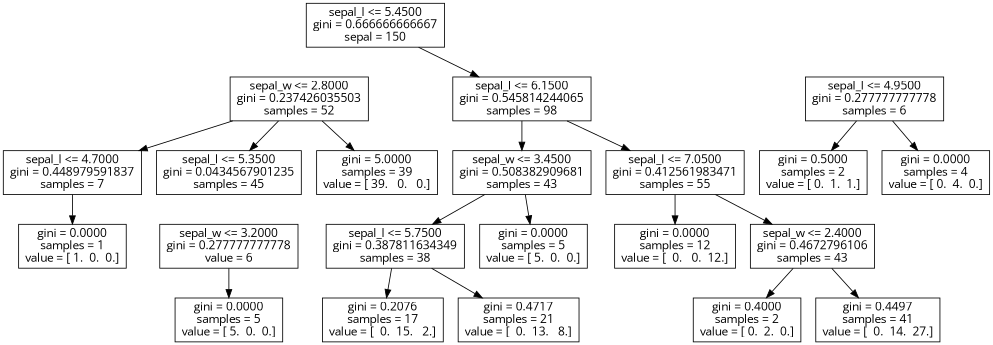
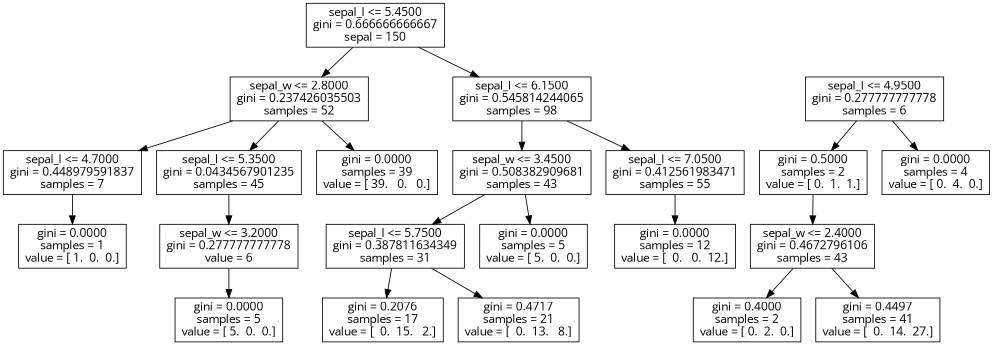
none -> (340, 59)
(377, 173) -> (377, 173)
none -> (229, 205)
(740, 207) -> (813, 205)
(395, 246) -> (395, 246)
